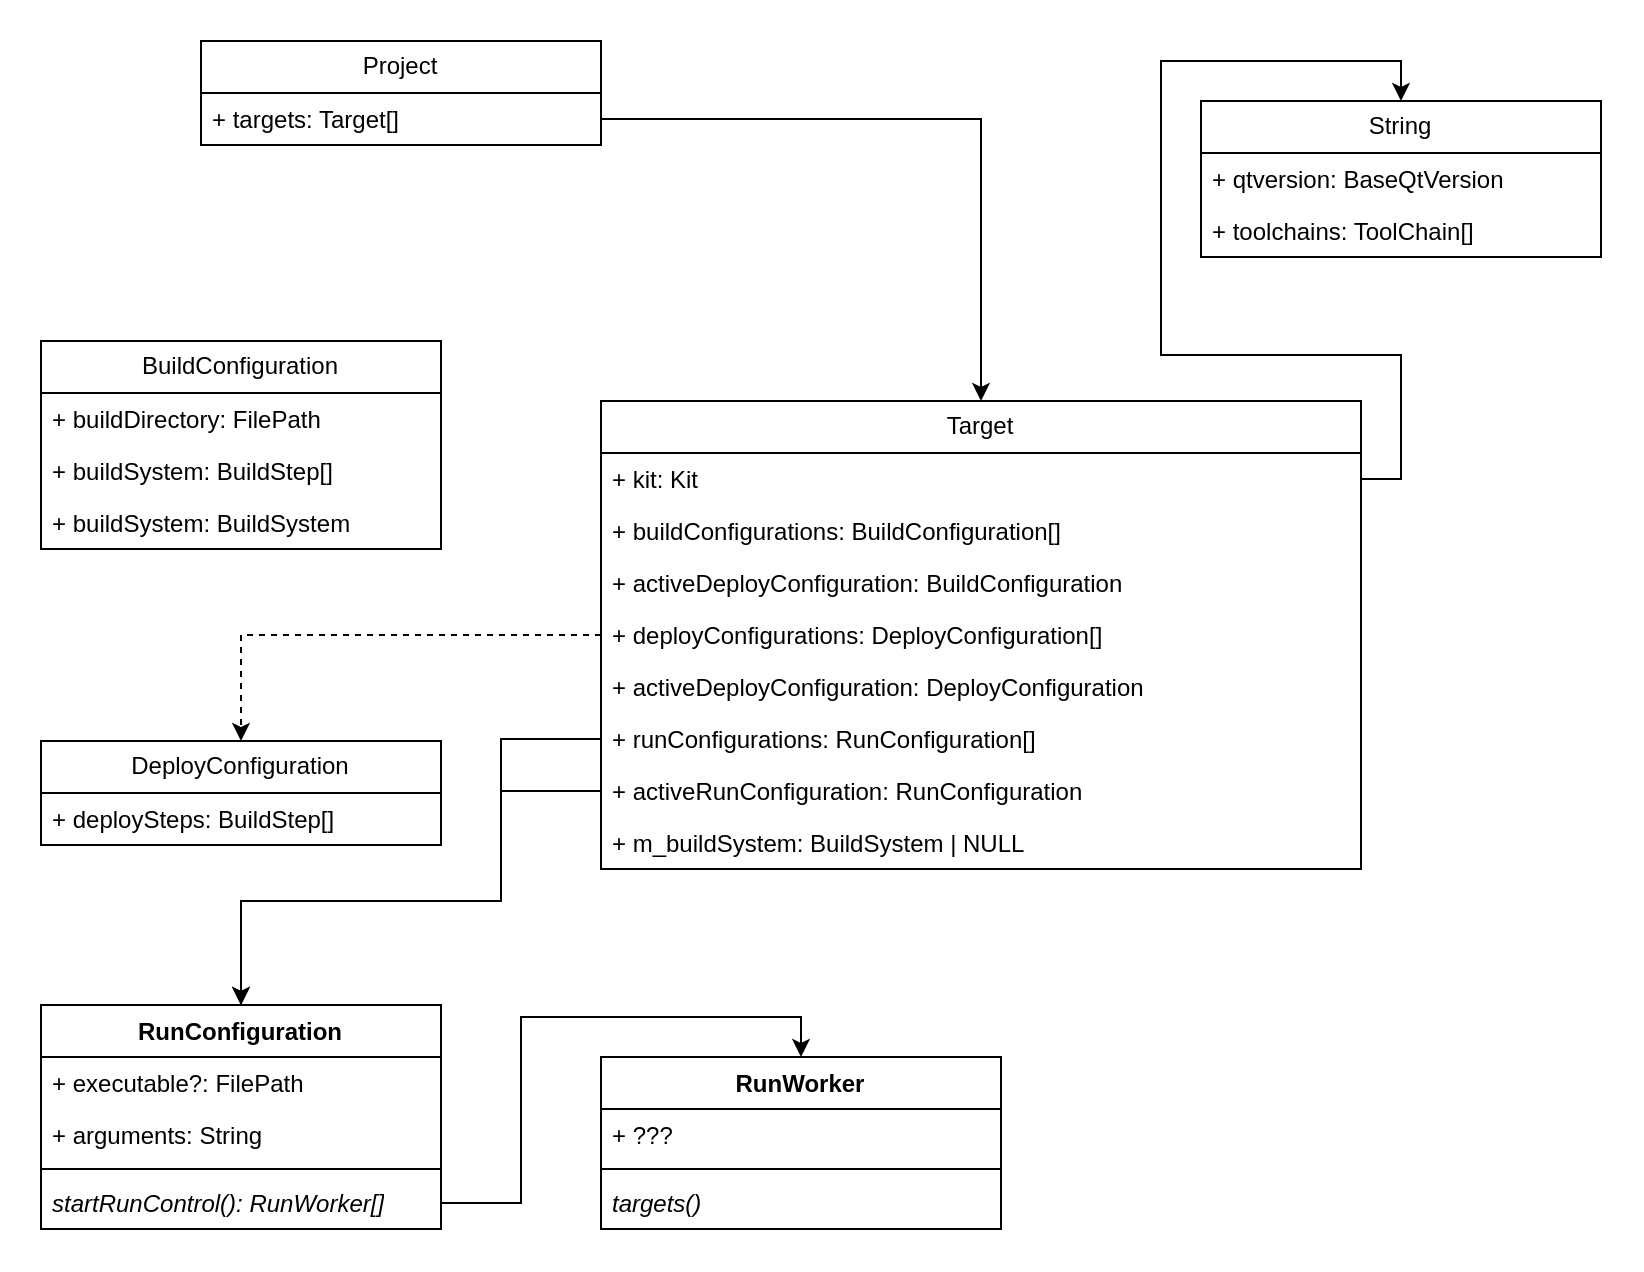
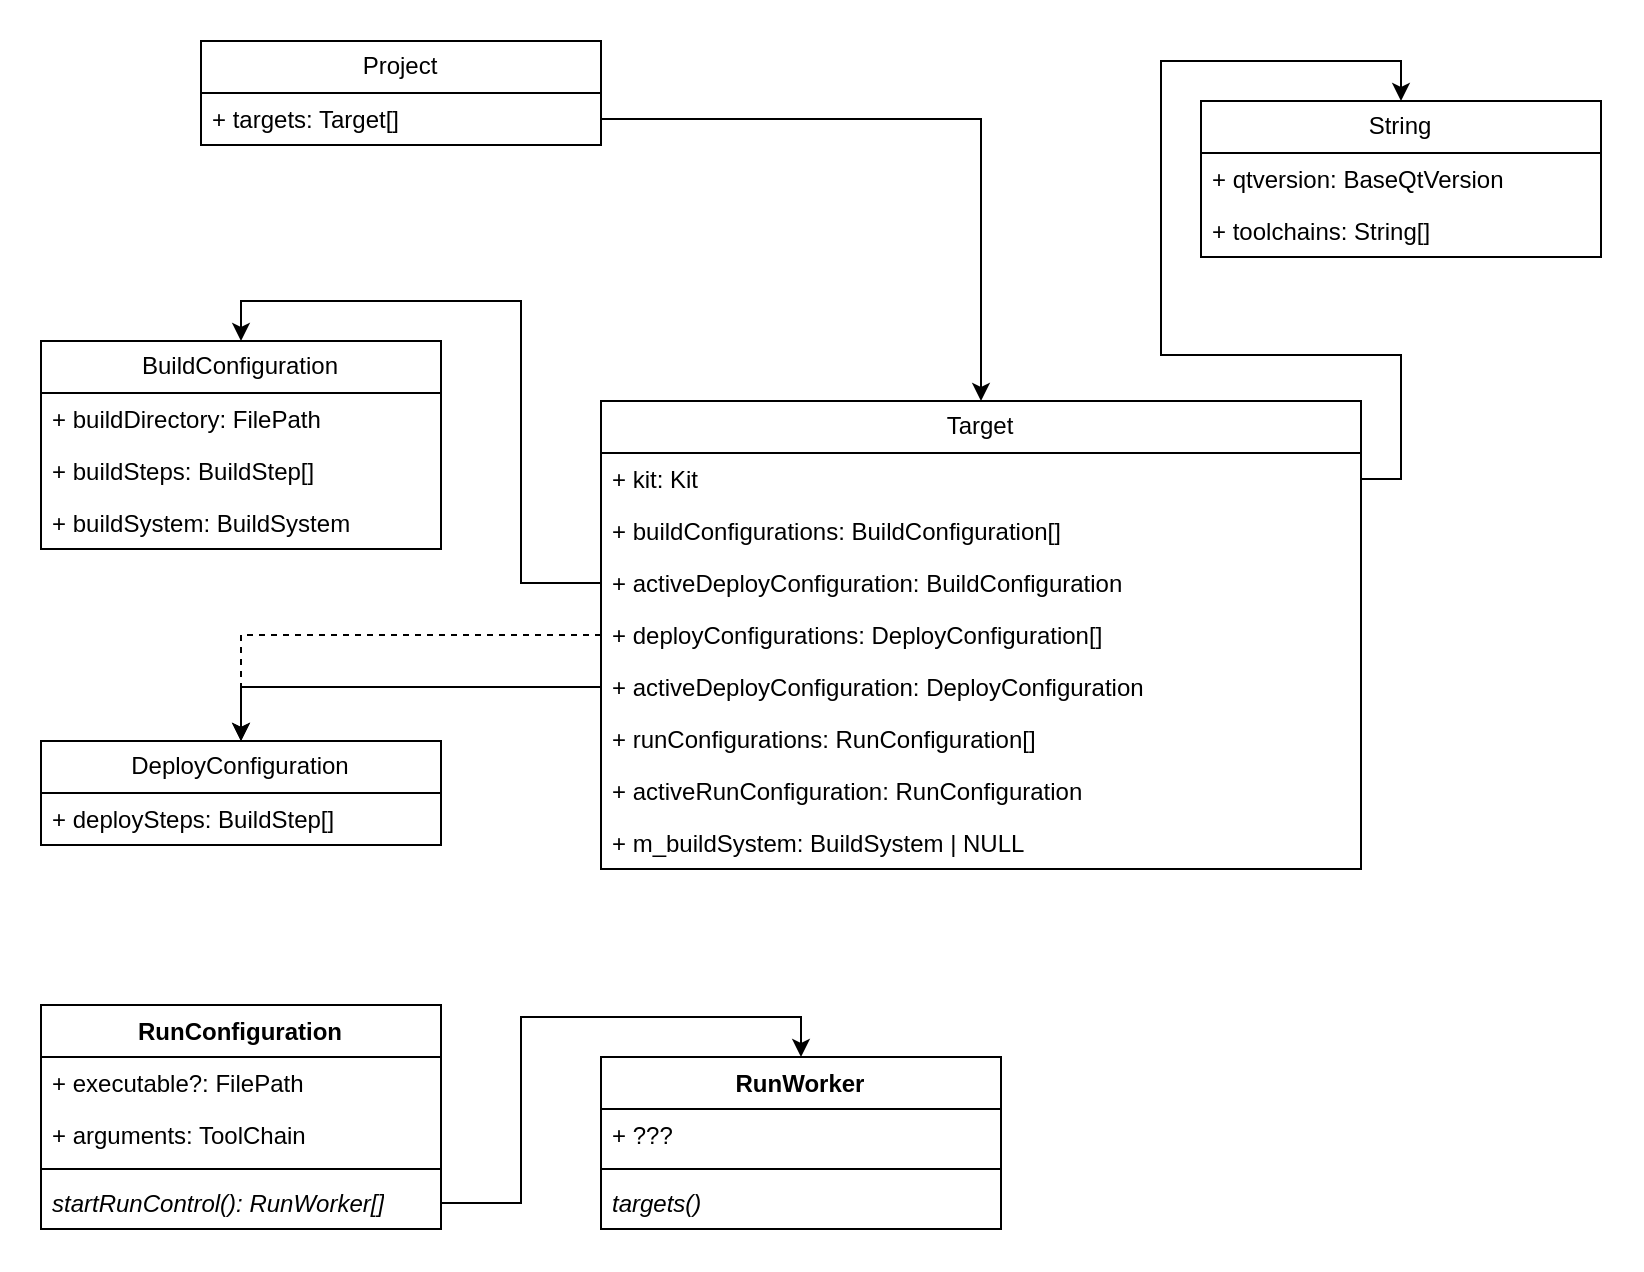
(1359, 233) -> (1342, 233)
none -> (521, 329)
(206, 473) -> (199, 473)
none -> (423, 687)
(527, 739) -> none
(553, 791) -> none
(168, 1137) -> (185, 1137)
